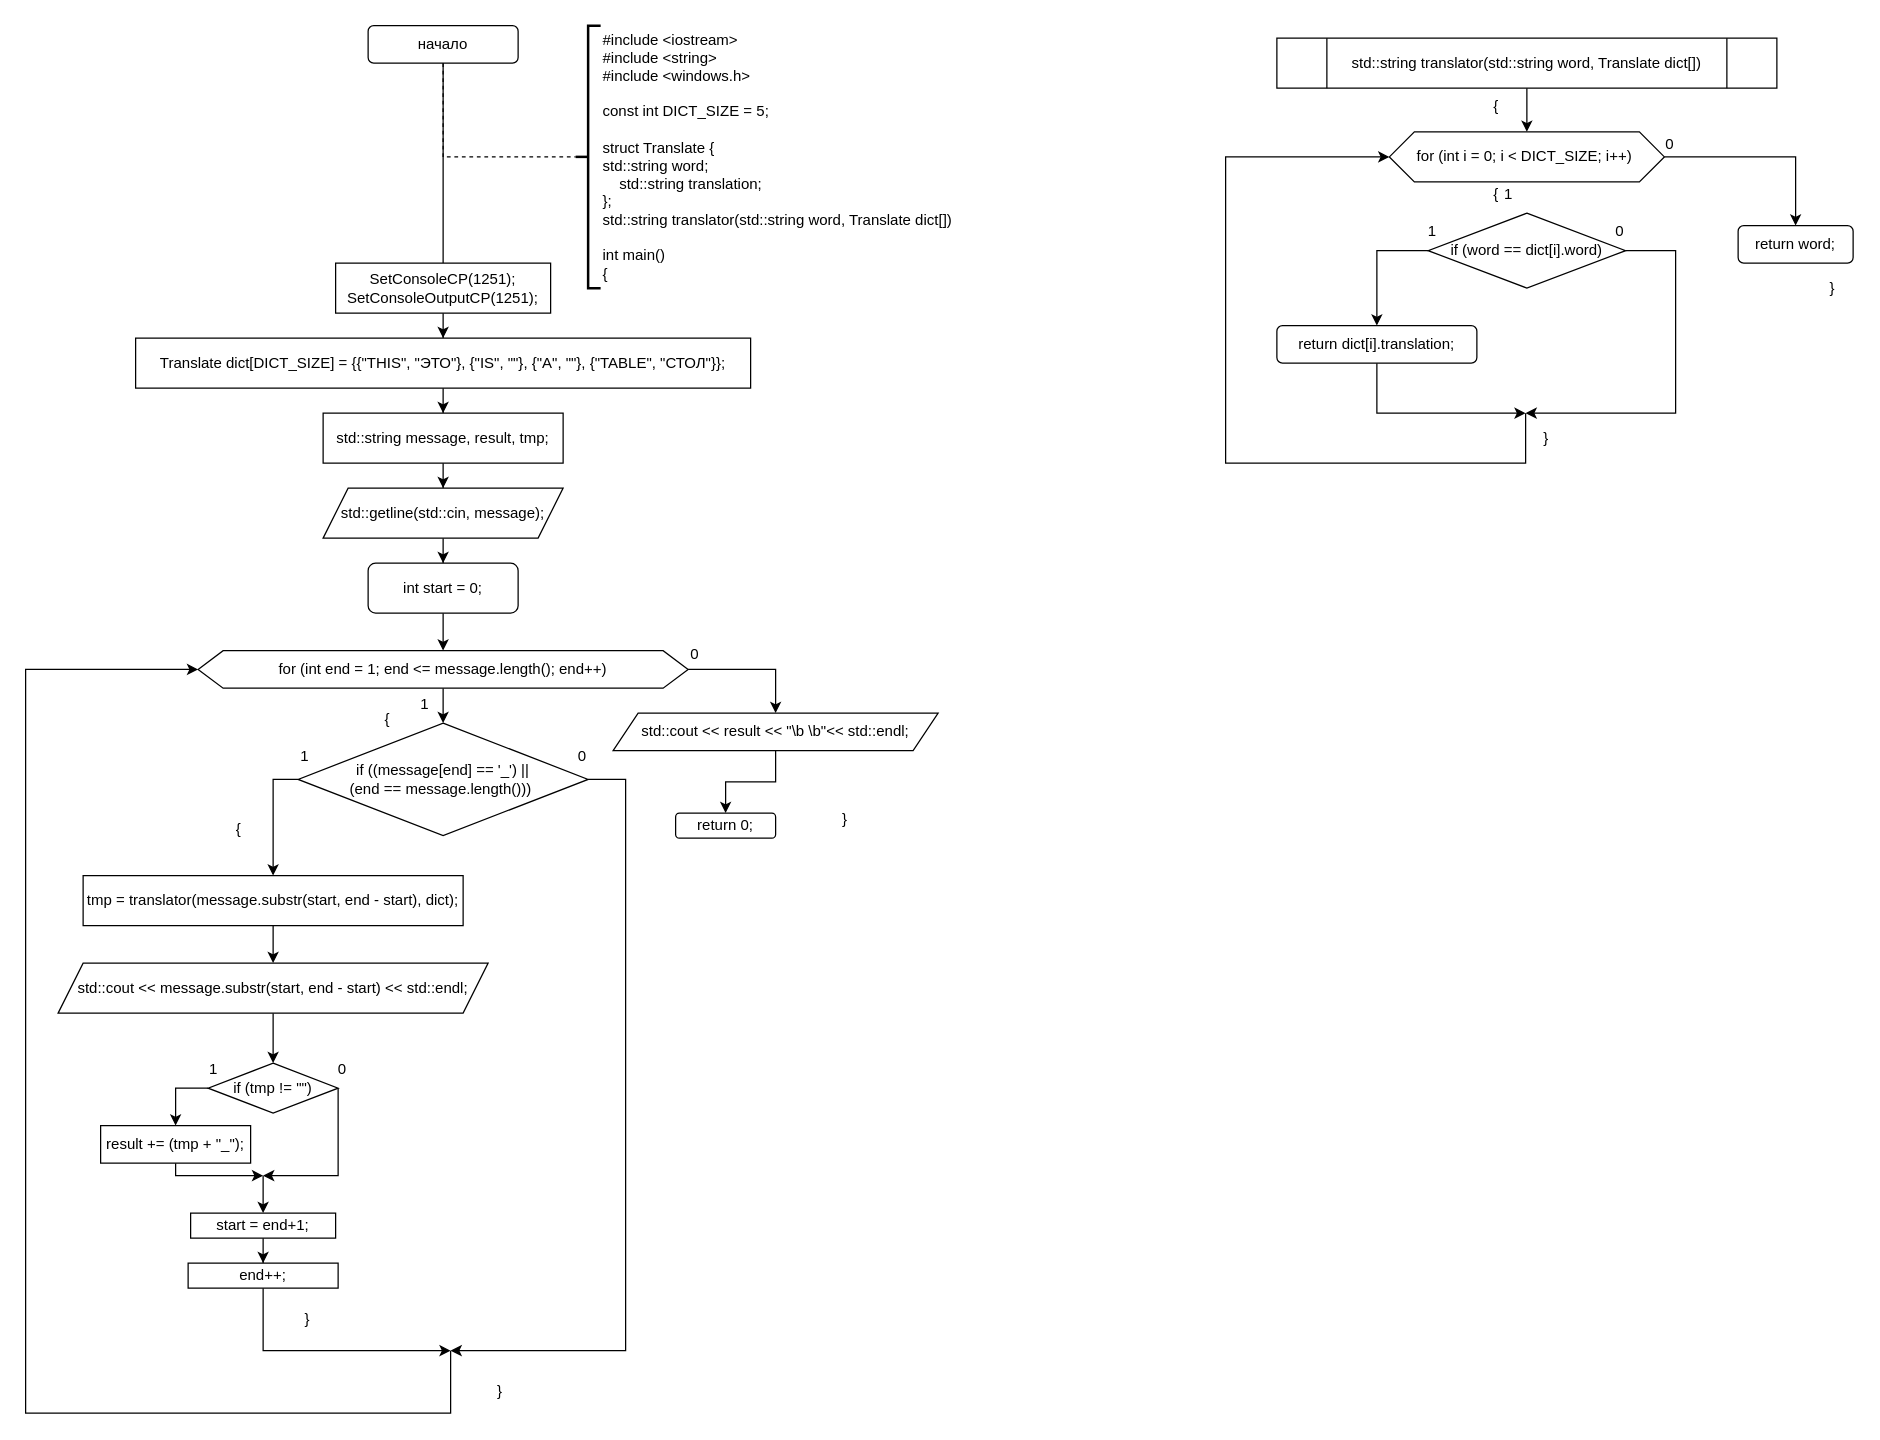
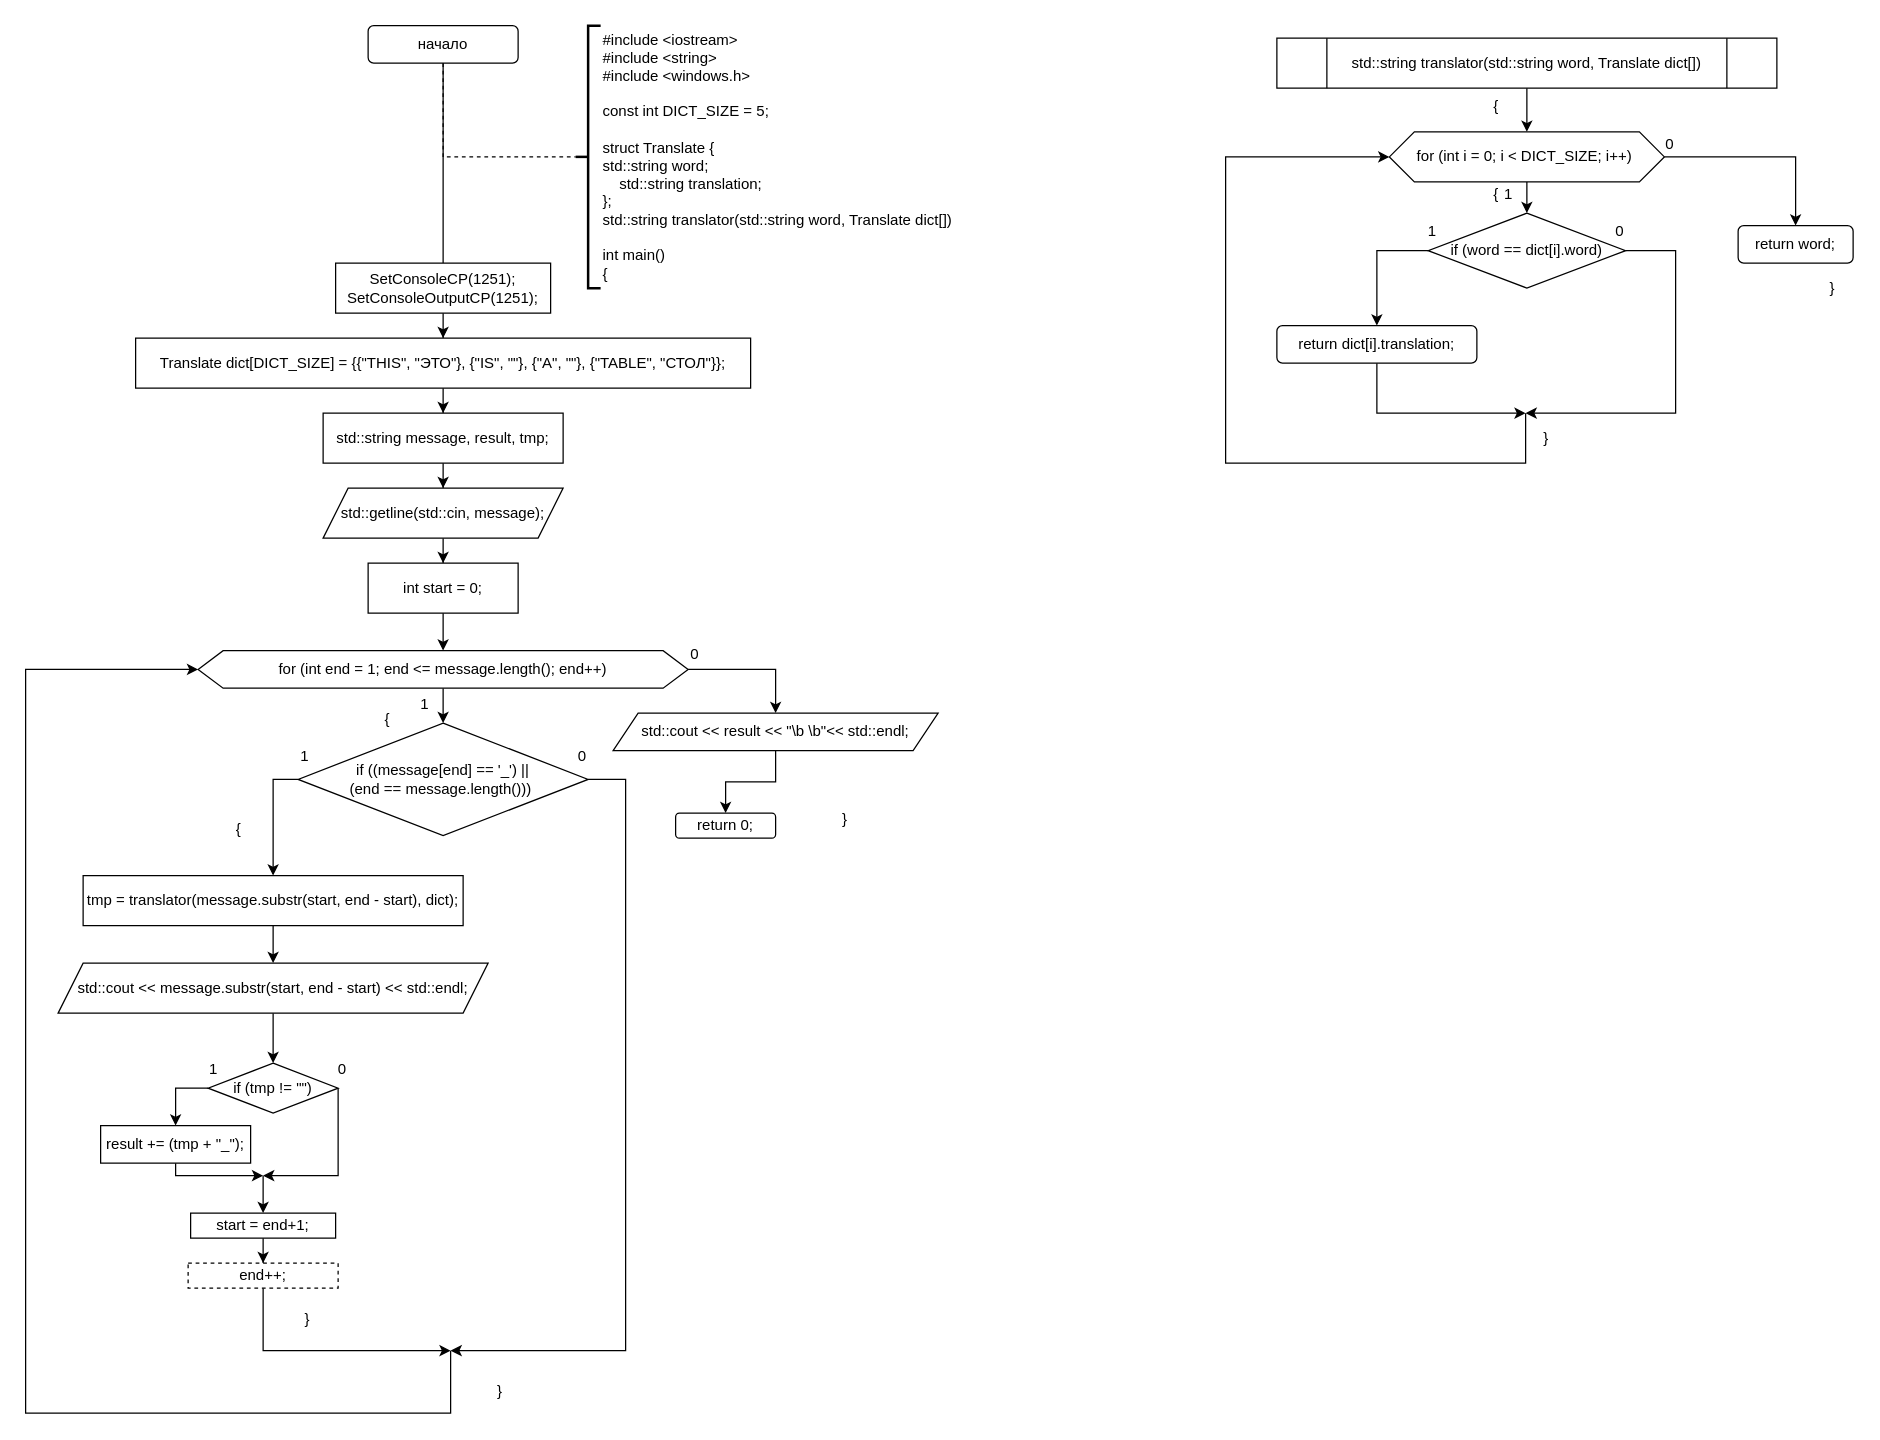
none -> (1527, 202)
(443, 588) -> (443, 588)
(263, 1276) -> (263, 1276)
